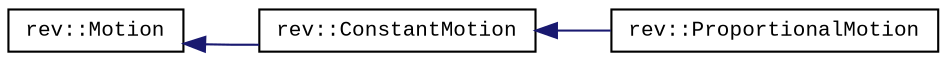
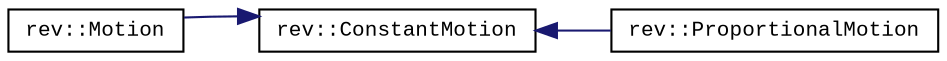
(232, 45) -> (211, 17)
